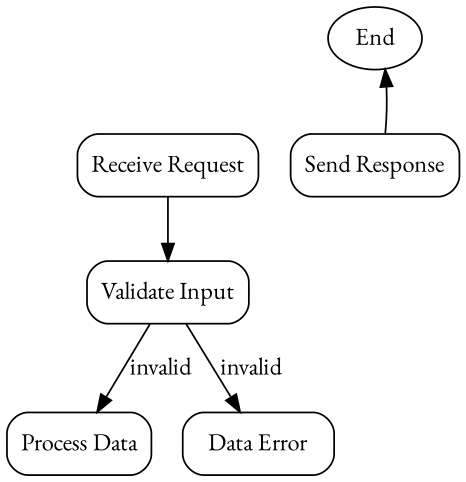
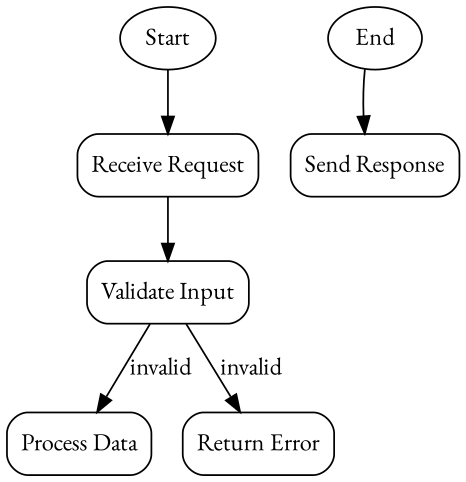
none -> (168, 38)
(387, 110) -> (363, 93)
(258, 444) -> (258, 444)
